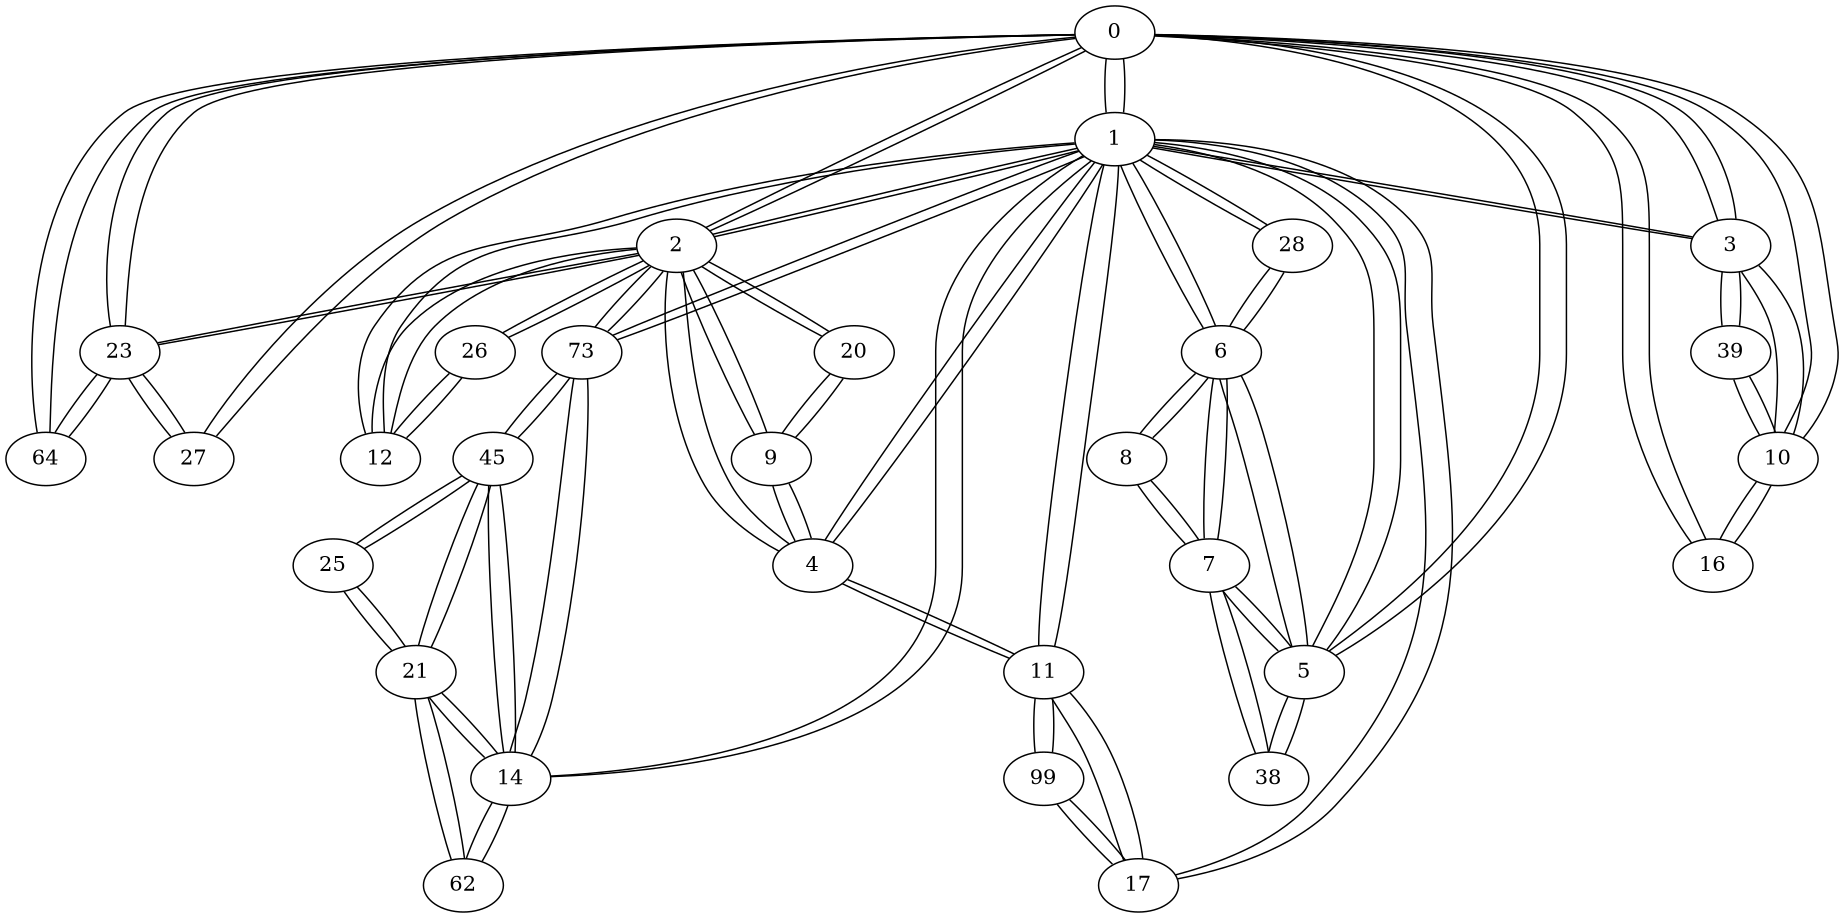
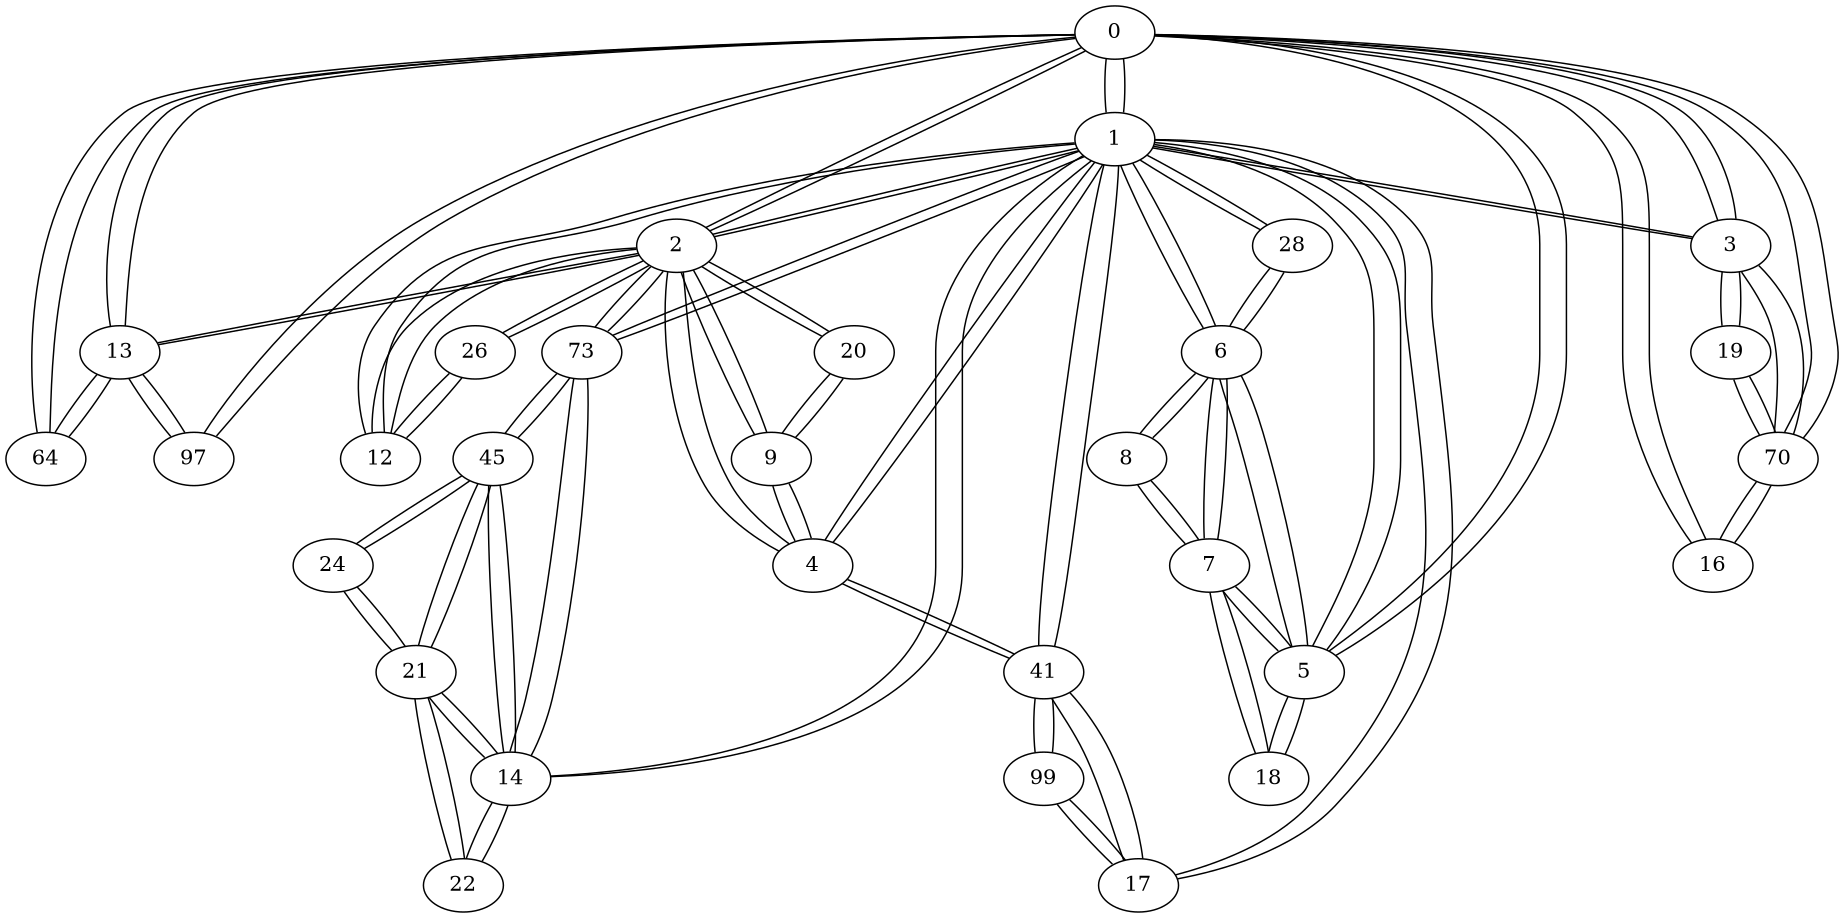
(120, 352) -> (120, 352)
(1731, 352) -> (1731, 352)
(194, 459) -> (194, 459)
(1778, 459) -> (1778, 459)
(333, 566) -> (333, 566)
(1044, 672) -> (1044, 672)
(1269, 779) -> (1269, 779)
(463, 885) -> (463, 885)
